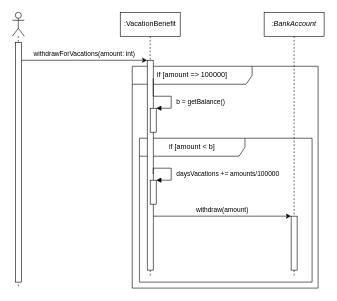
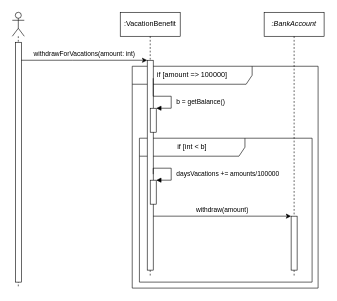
(192, 147) -> (192, 147)
